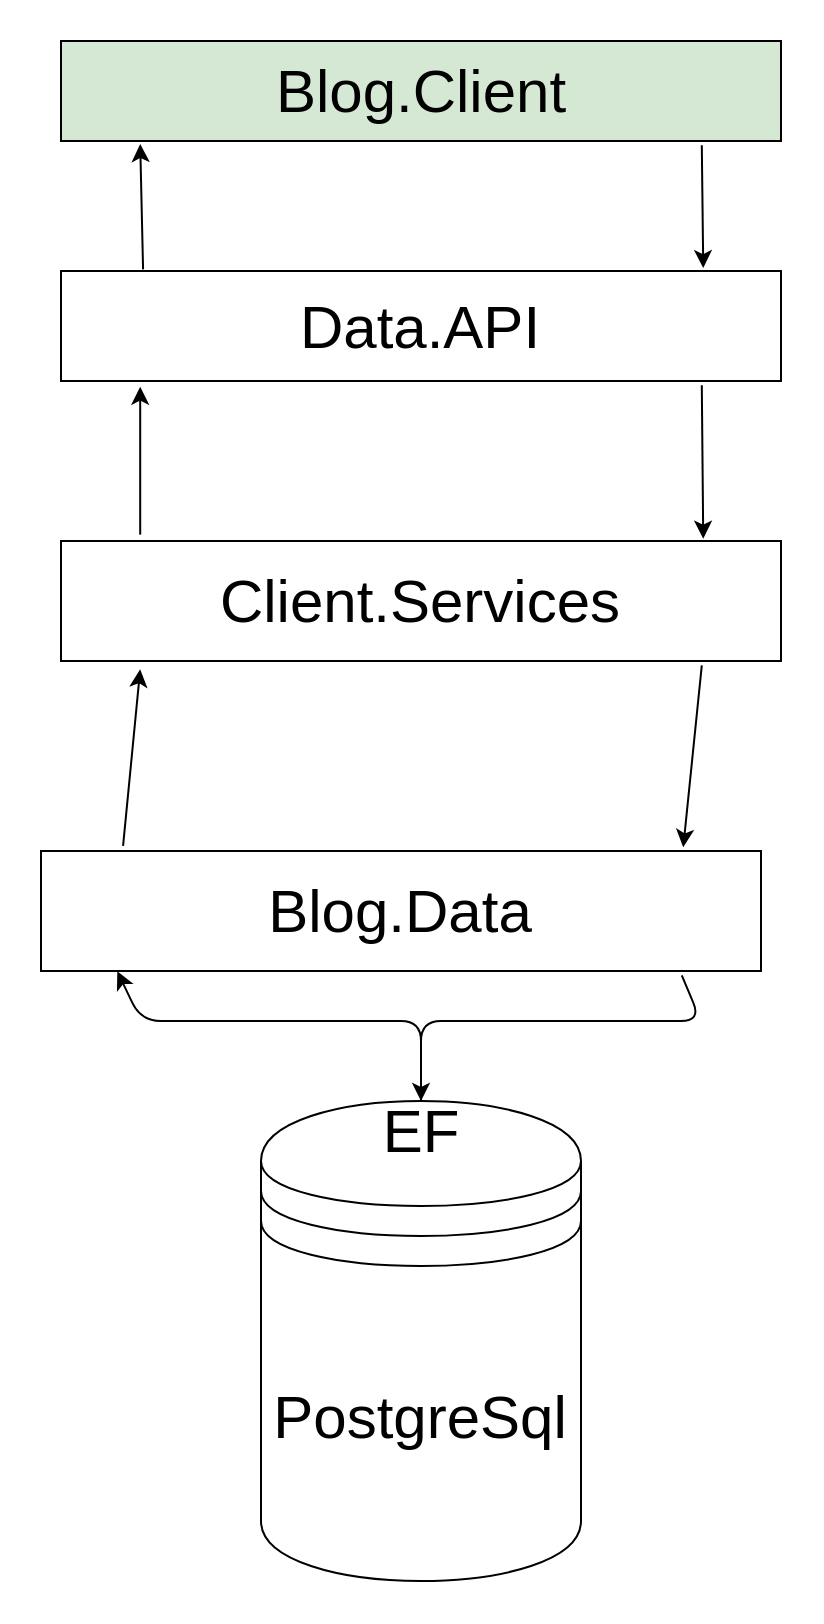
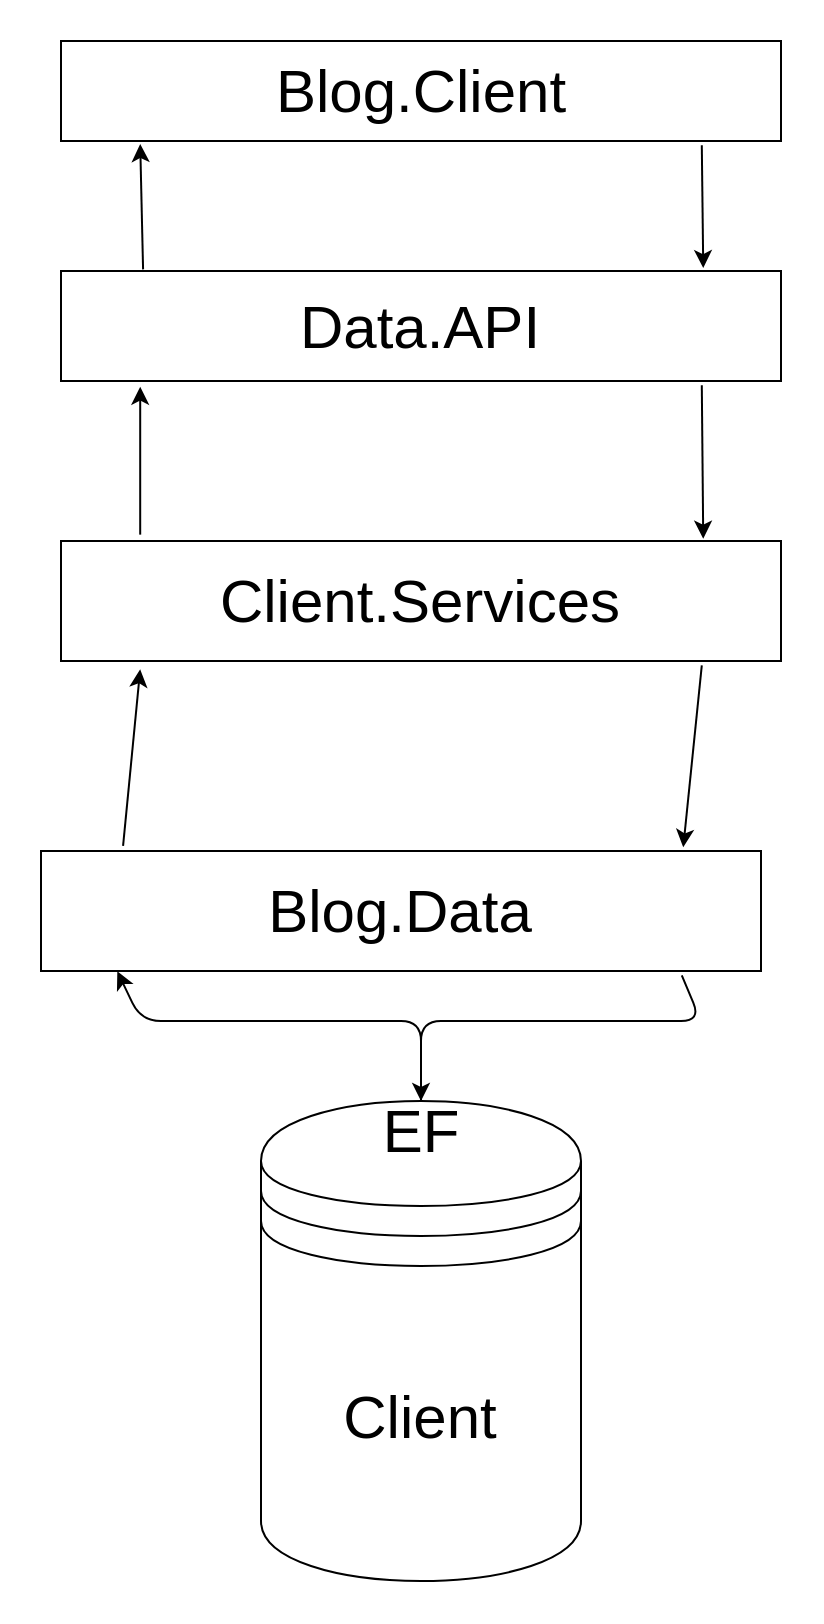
(421, 91) -> (421, 91)
(421, 1417) -> (421, 1417)
